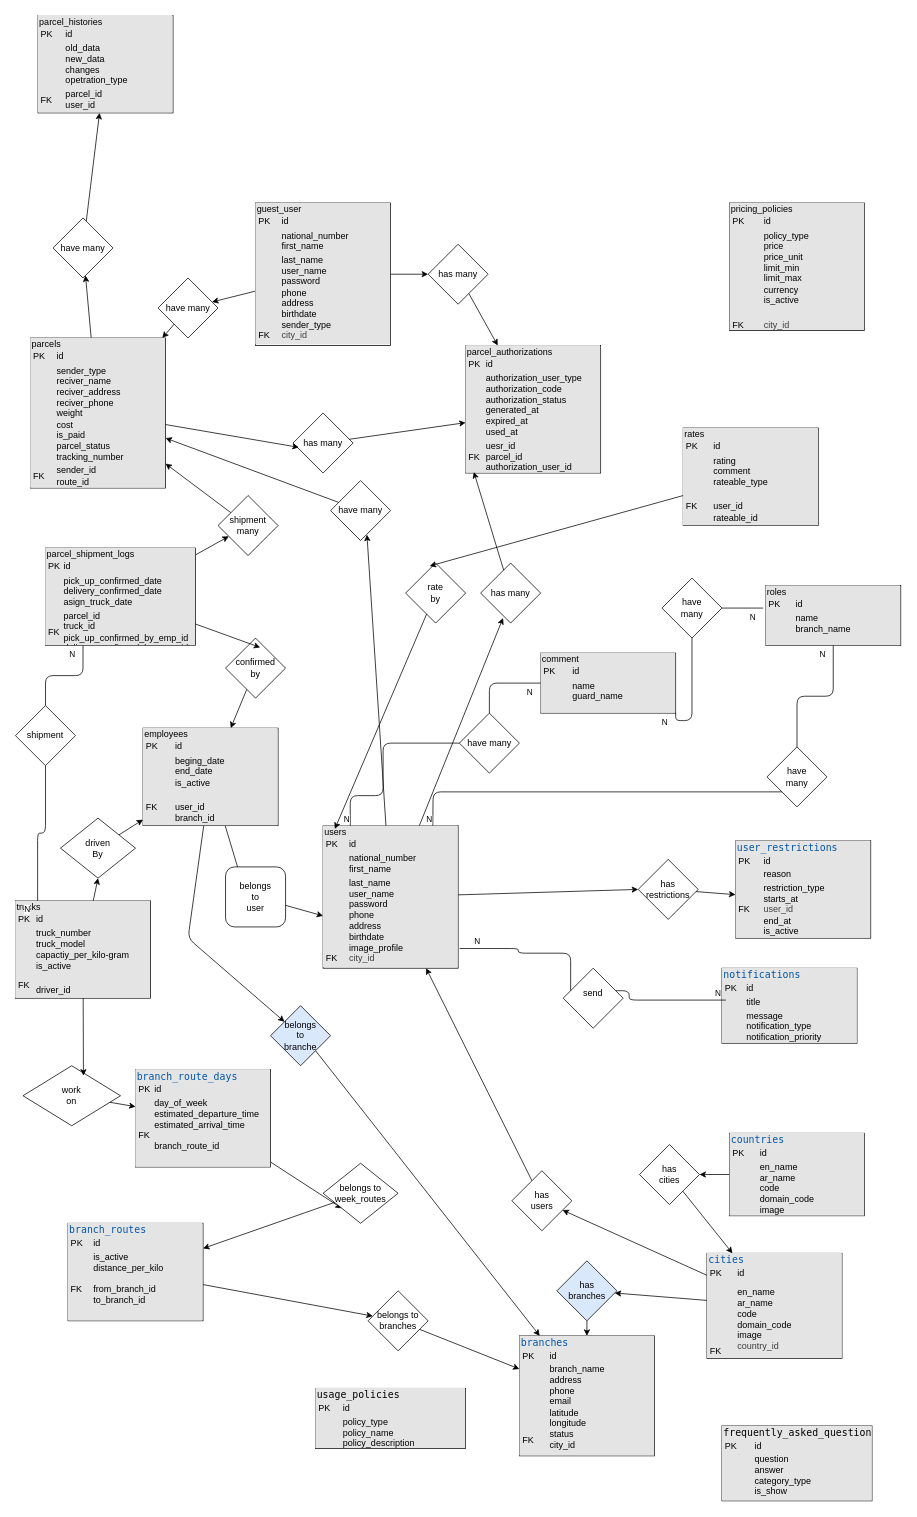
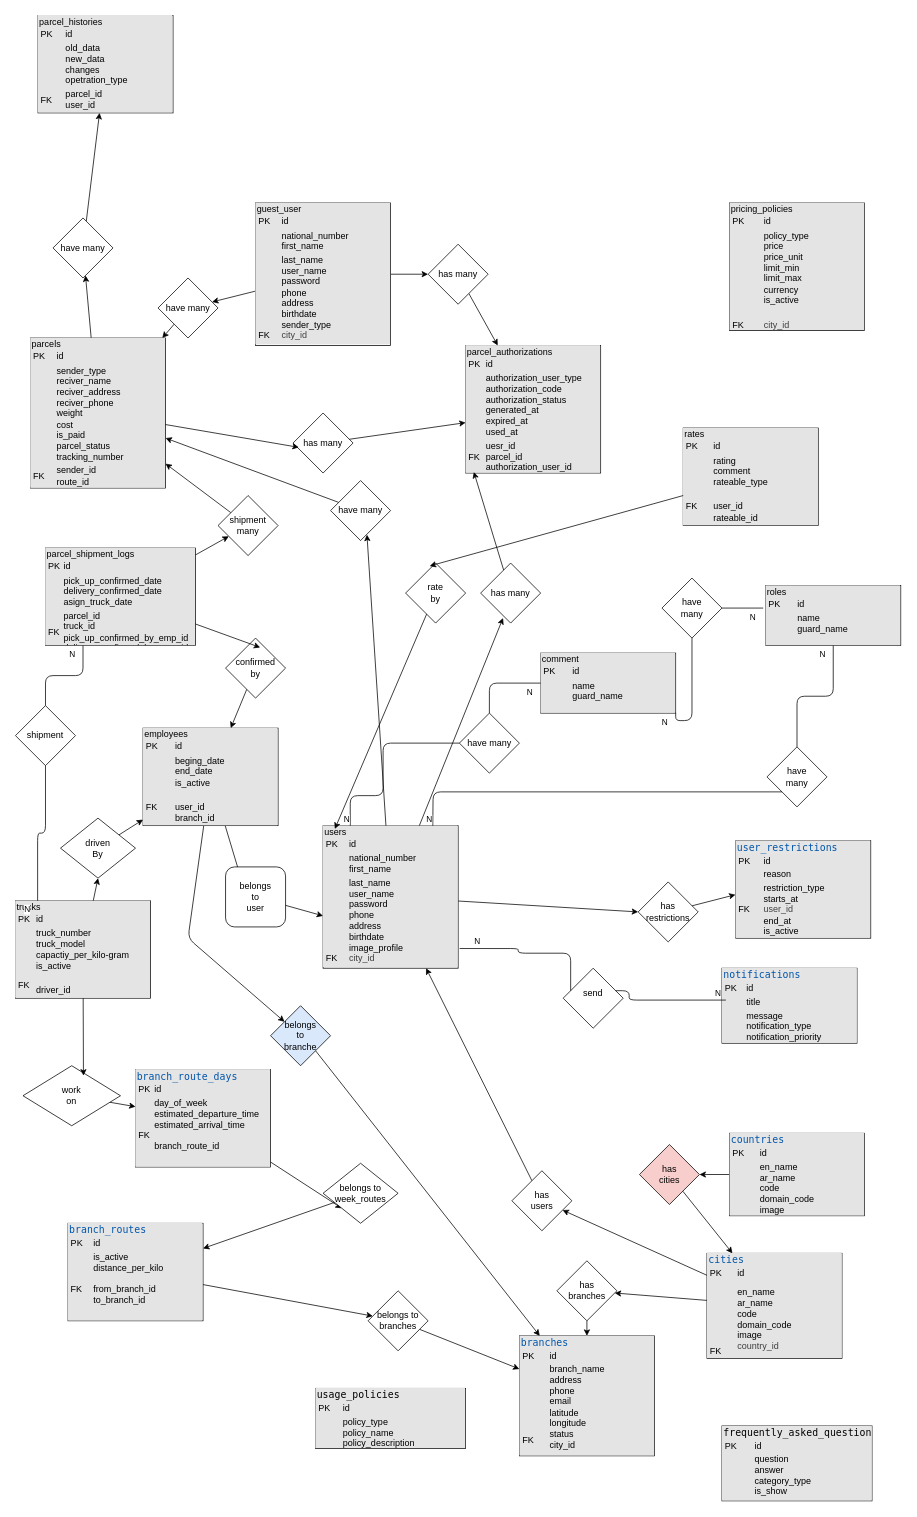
(793, 607) -> (791, 607)
(668, 889) -> (668, 912)
(669, 1174) -> (669, 1174)
(587, 1290) -> (587, 1290)
